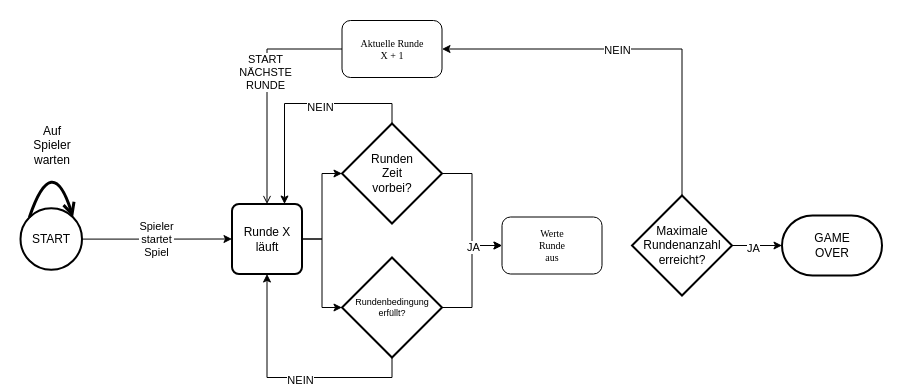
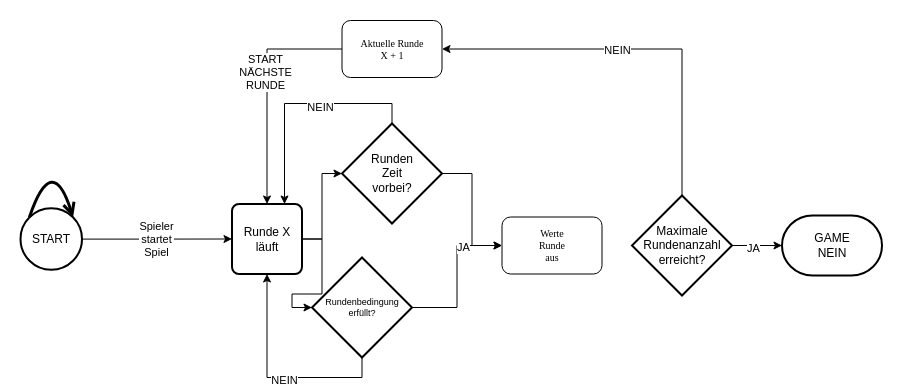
(52, 146) -> none
(267, 197) -> (267, 196)
(833, 246) -> (833, 246)
(392, 308) -> (362, 308)
